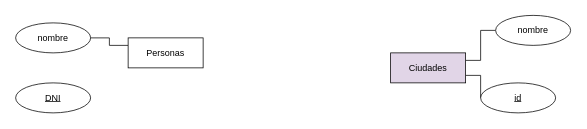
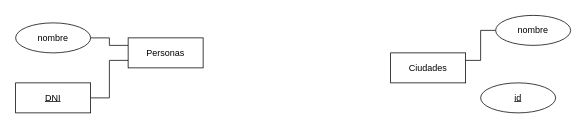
(428, 68) -> (428, 68)
(480, 78) -> none
none -> (109, 80)
(53, 98) -> (53, 98)
